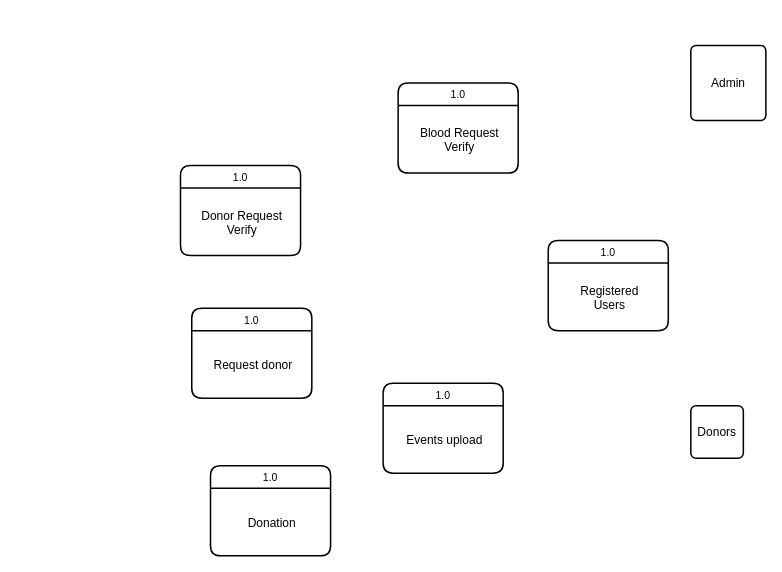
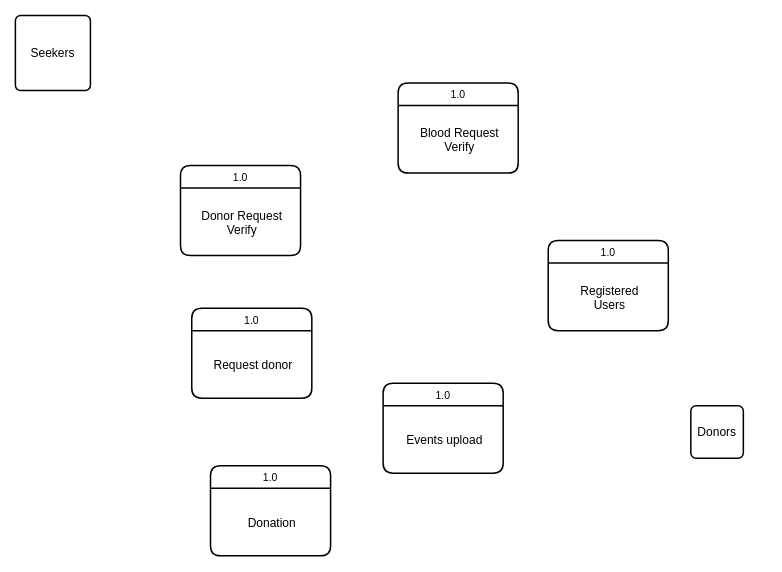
none -> (53, 53)
(728, 83) -> none
